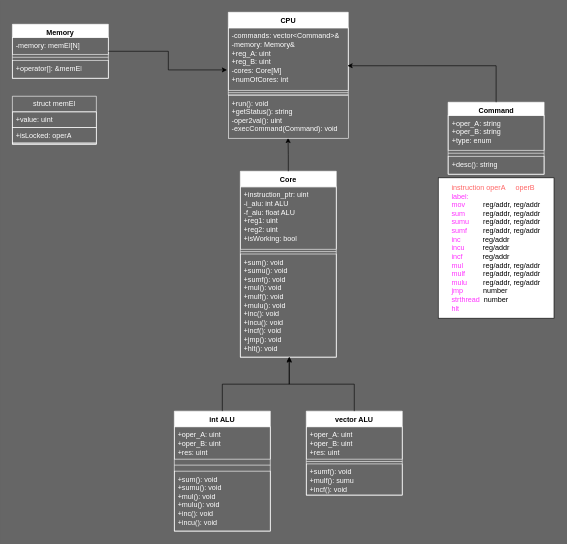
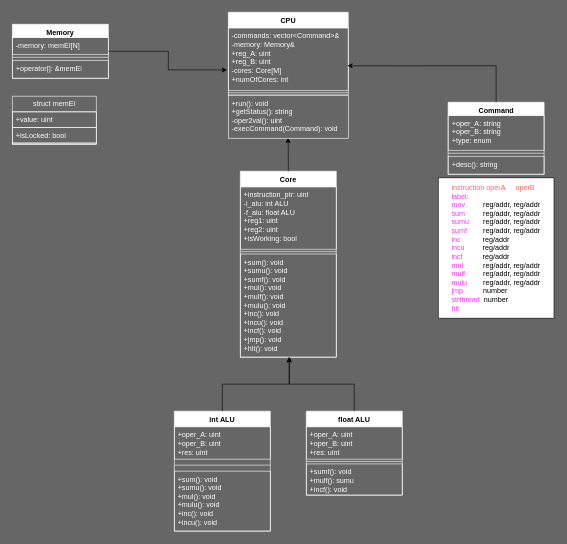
(45, 136) -> (42, 136)
(354, 420) -> (354, 420)
